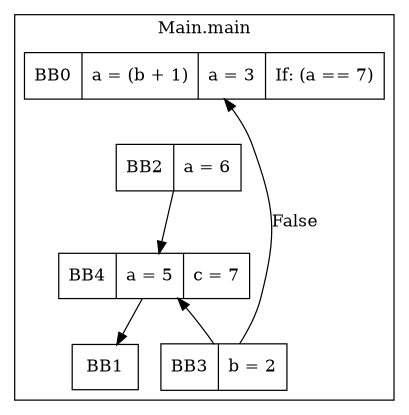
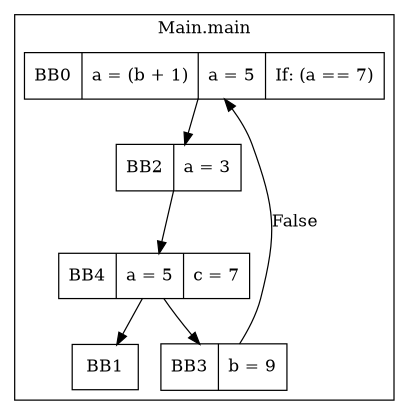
(232, 75) -> (232, 75)
none -> (193, 116)
(207, 167) -> (207, 167)
(200, 326) -> (177, 317)
(253, 366) -> (253, 366)
